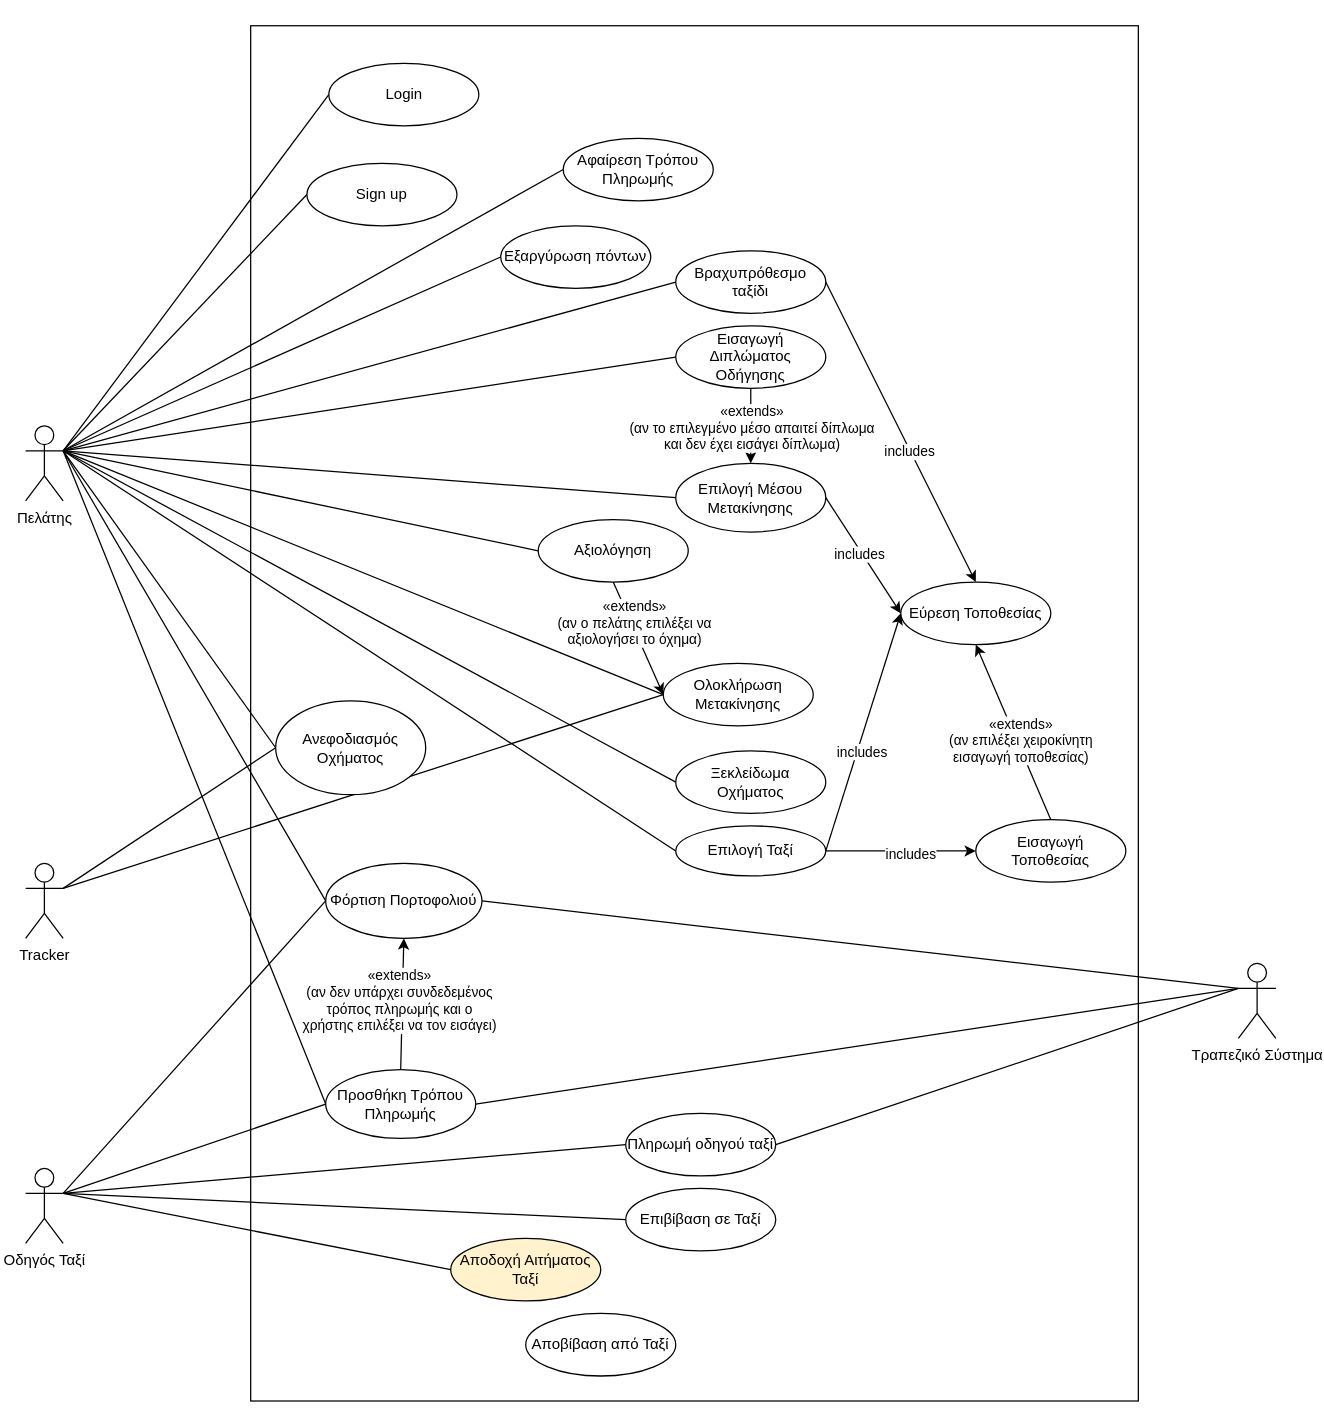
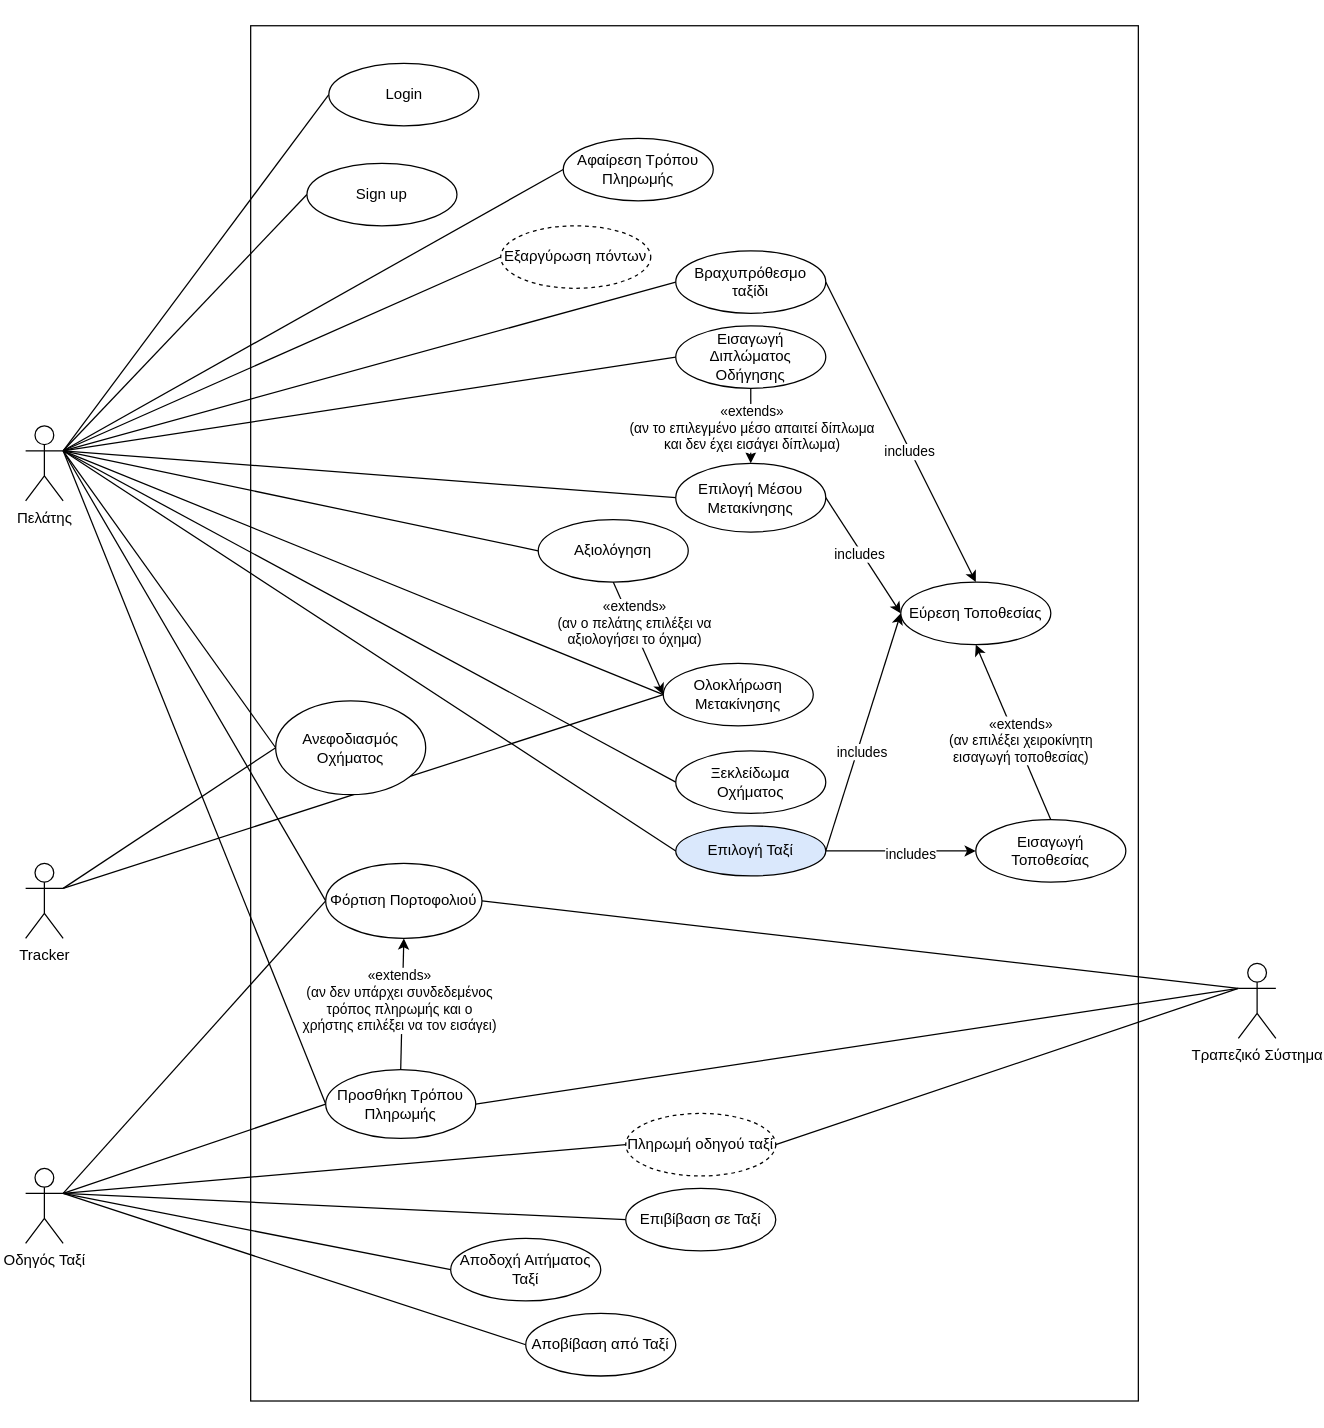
(576, 257) -> (576, 257)
(751, 851) -> (751, 851)
(701, 1144) -> (701, 1144)
(526, 1269) -> (526, 1269)
none -> (301, 1271)
